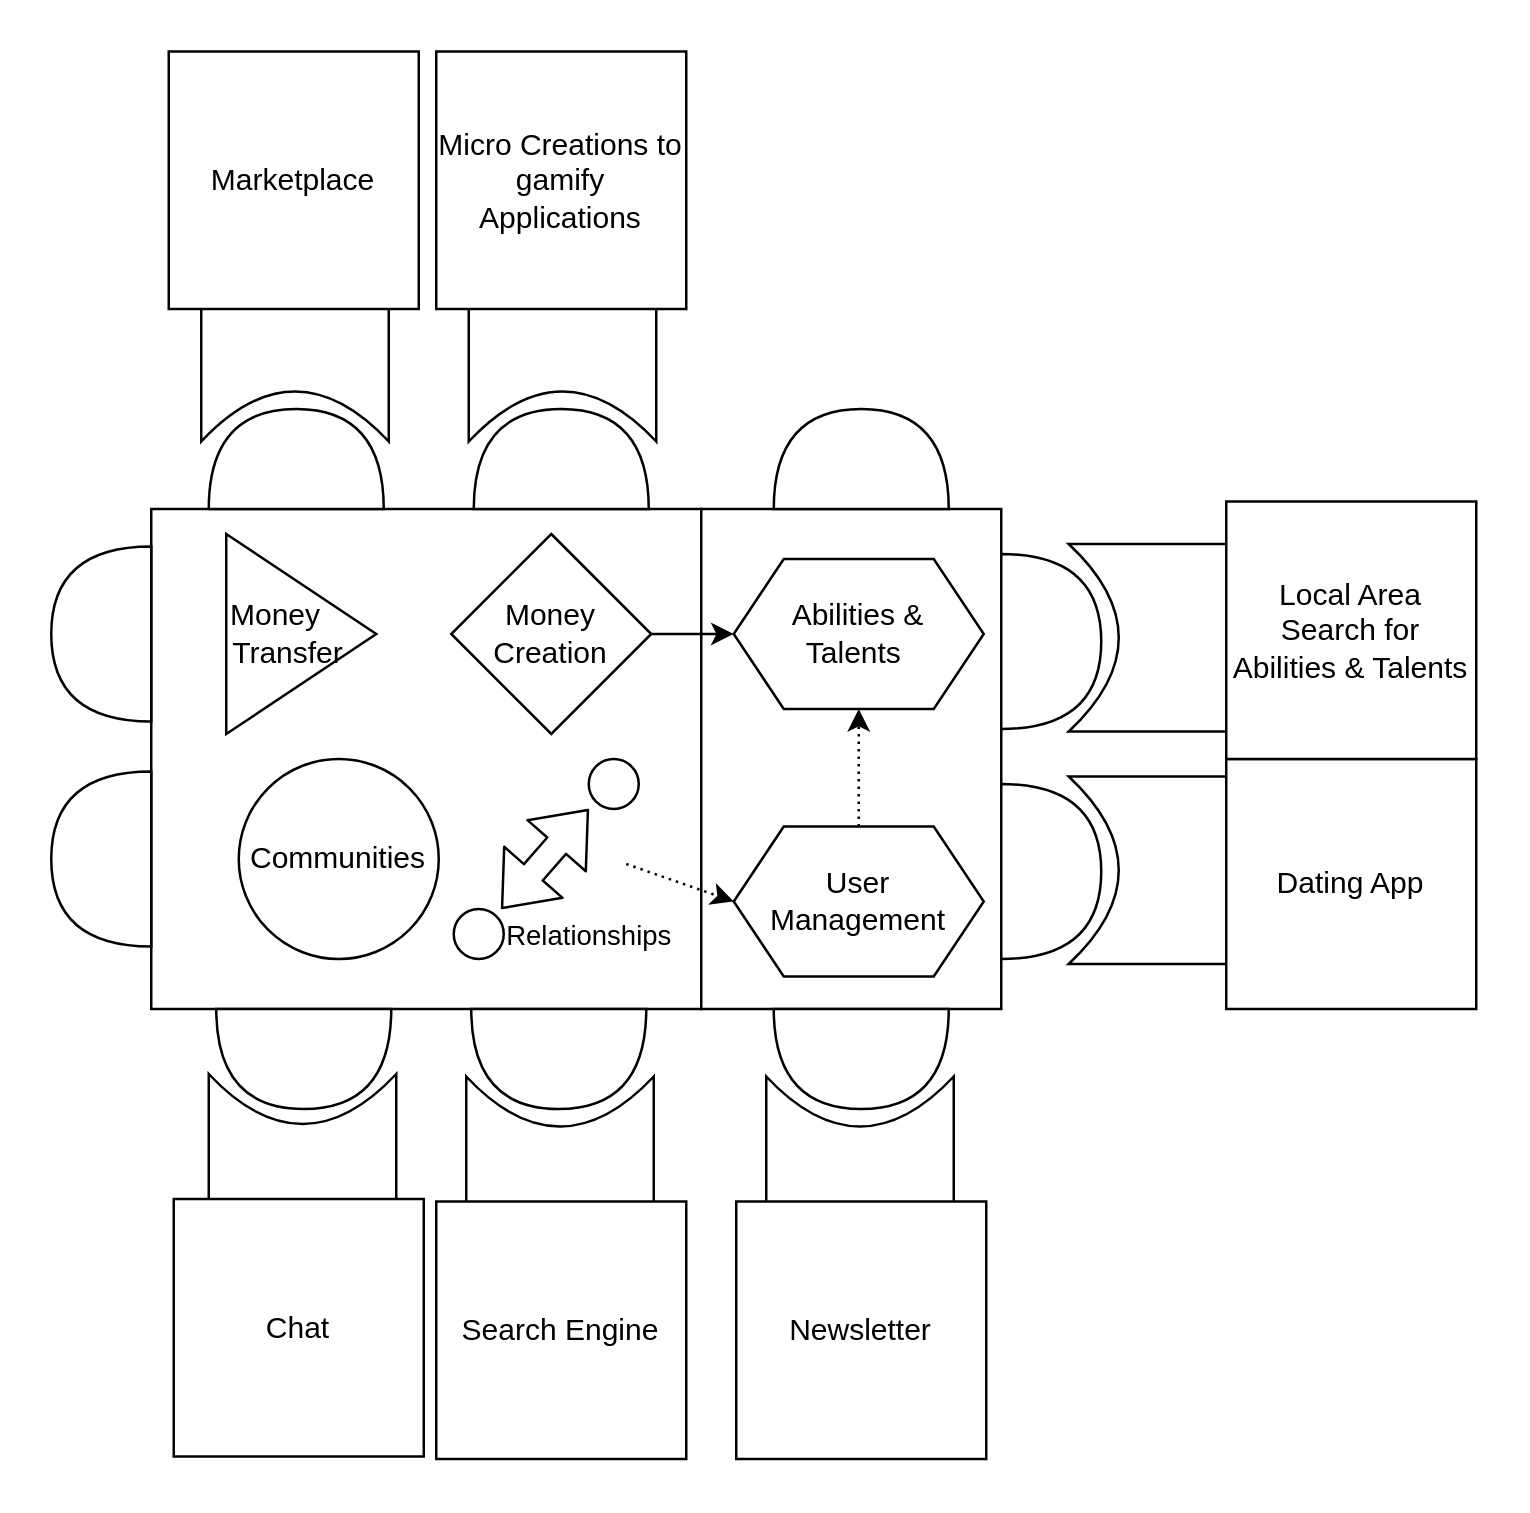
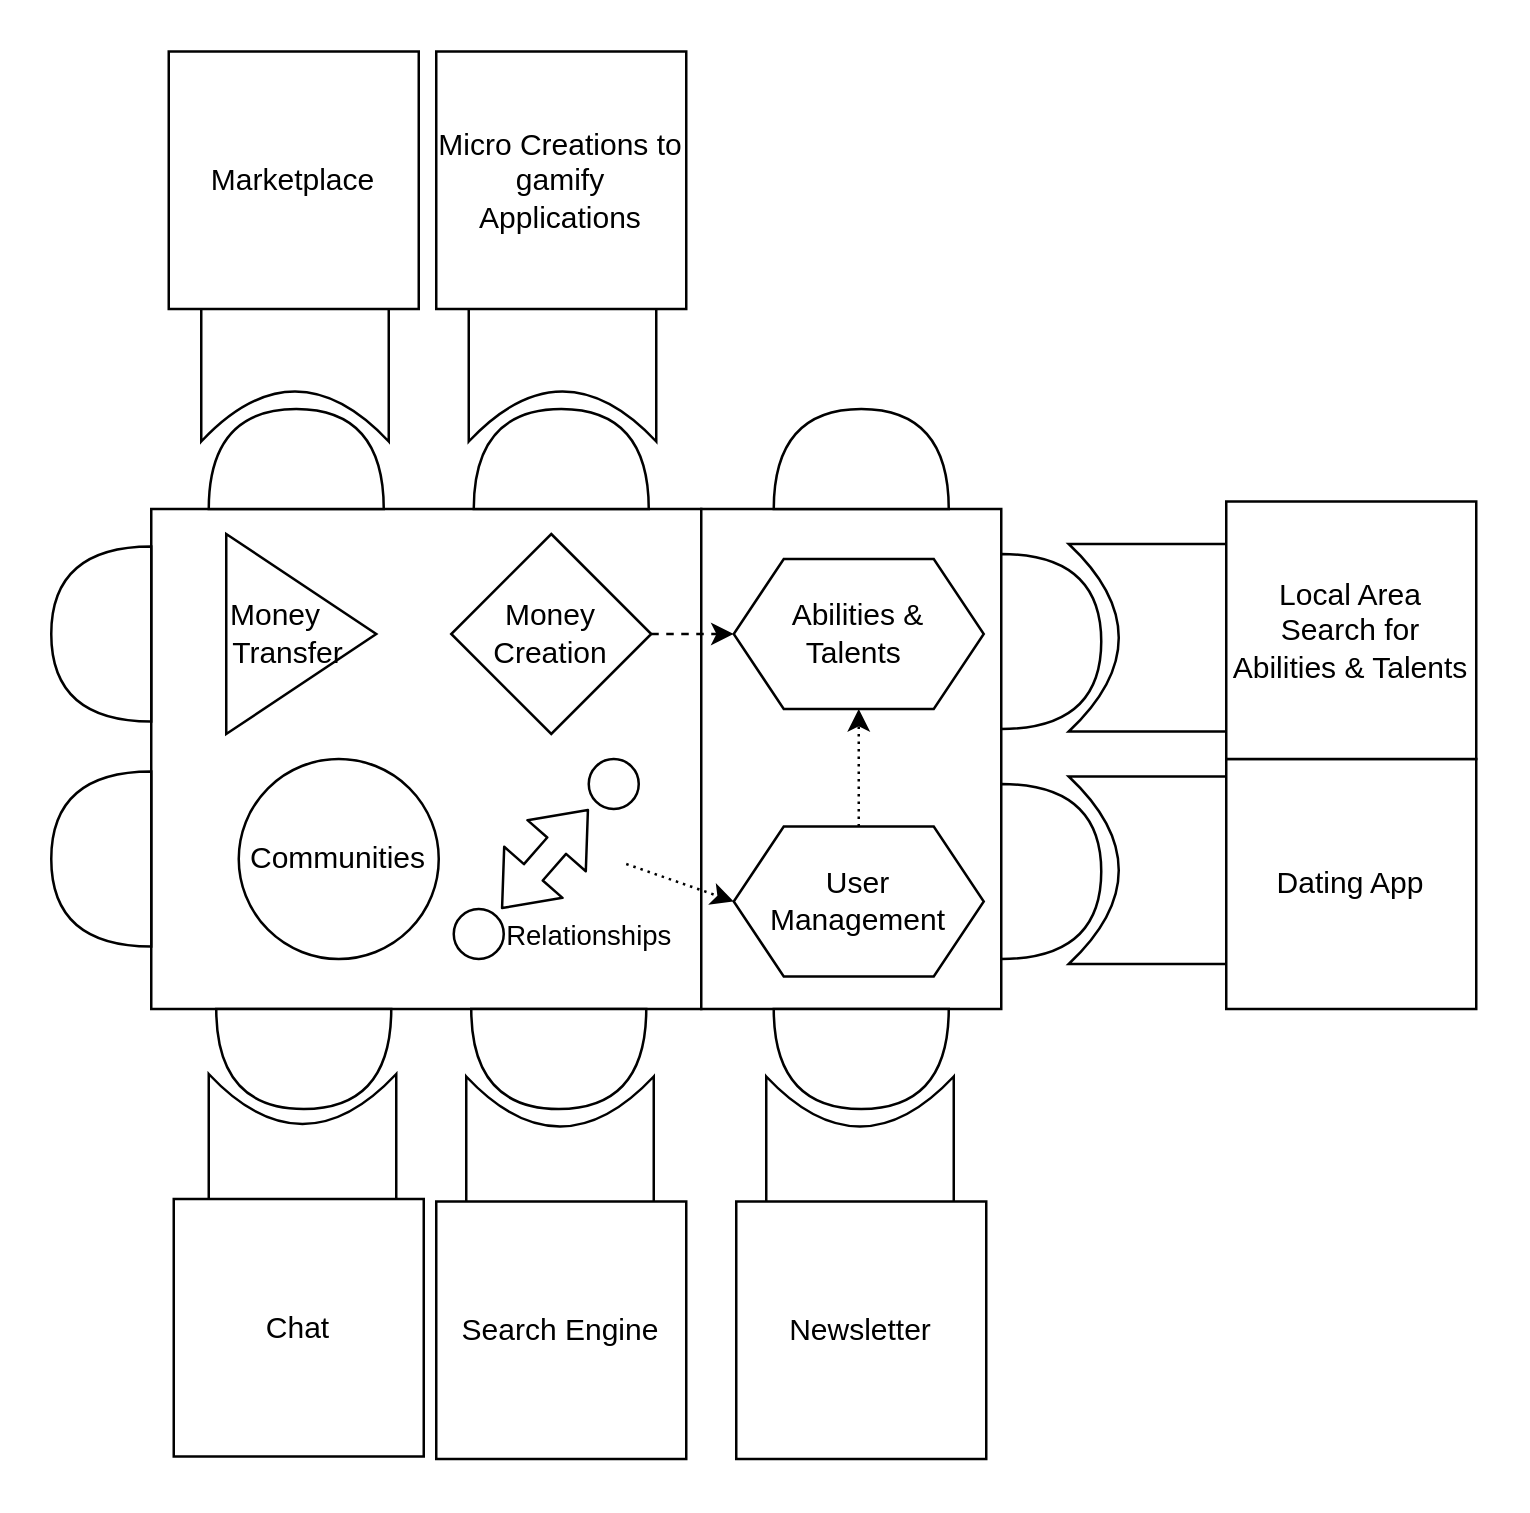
(687, 634) -> (687, 634)
